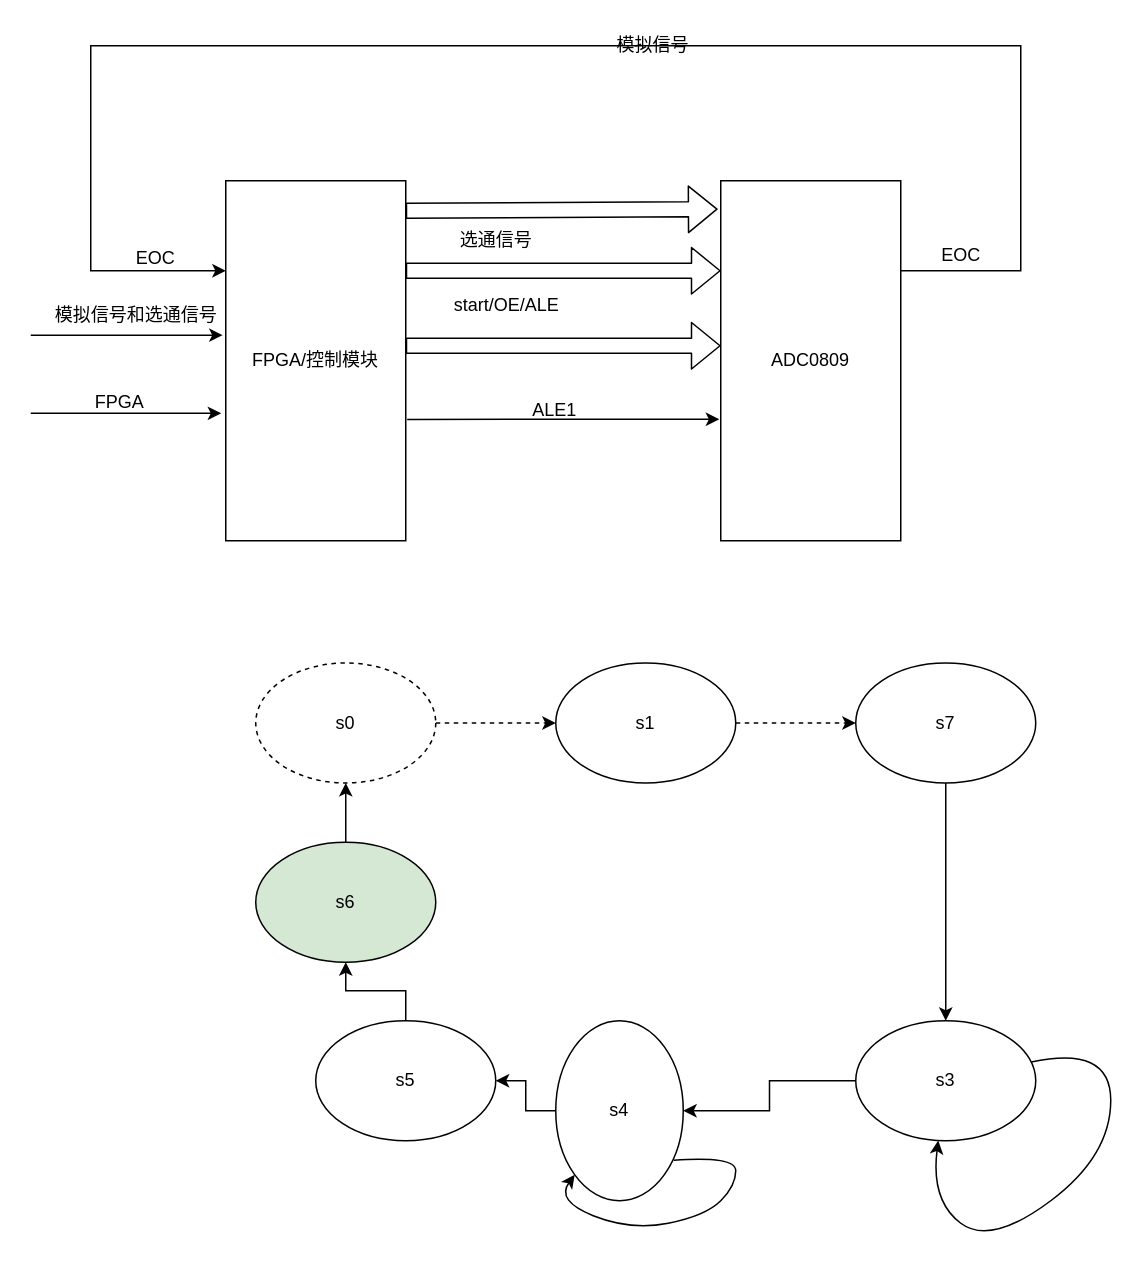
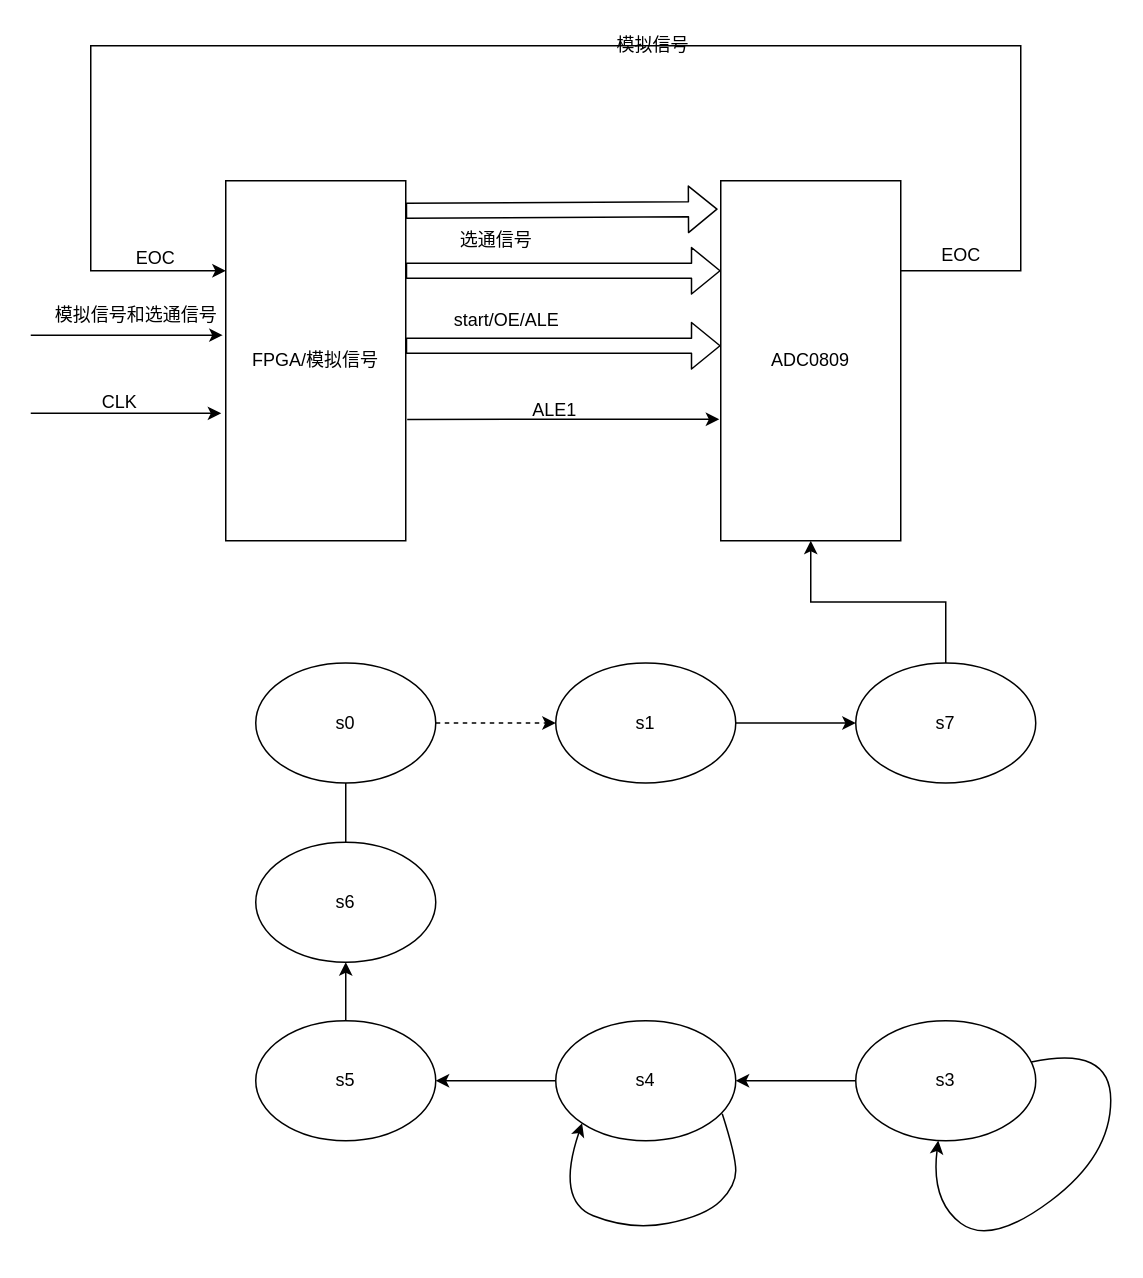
(506, 305) -> (506, 320)
(316, 361) -> (316, 361)
(120, 403) -> (120, 403)
(346, 723) -> (346, 723)
(791, 723) -> (791, 723)
(346, 795) -> (346, 790)
(946, 897) -> (884, 602)
(346, 902) -> (346, 902)
(406, 1081) -> (346, 1081)
(620, 1111) -> (646, 1081)
